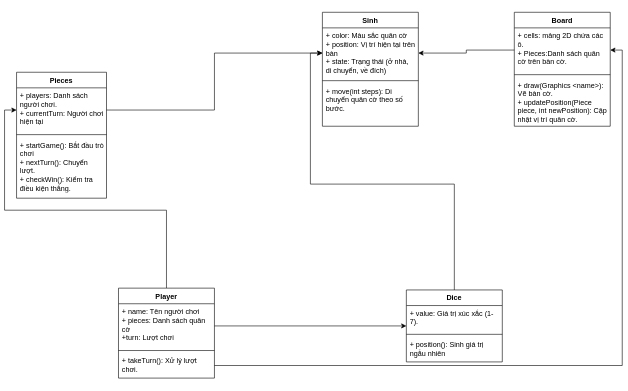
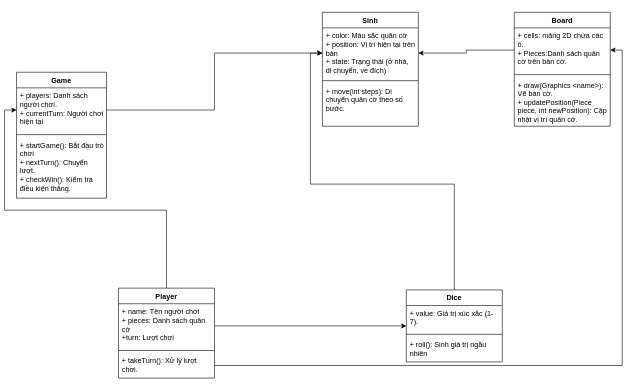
(62, 81) -> (62, 81)
(455, 350) -> (455, 350)
